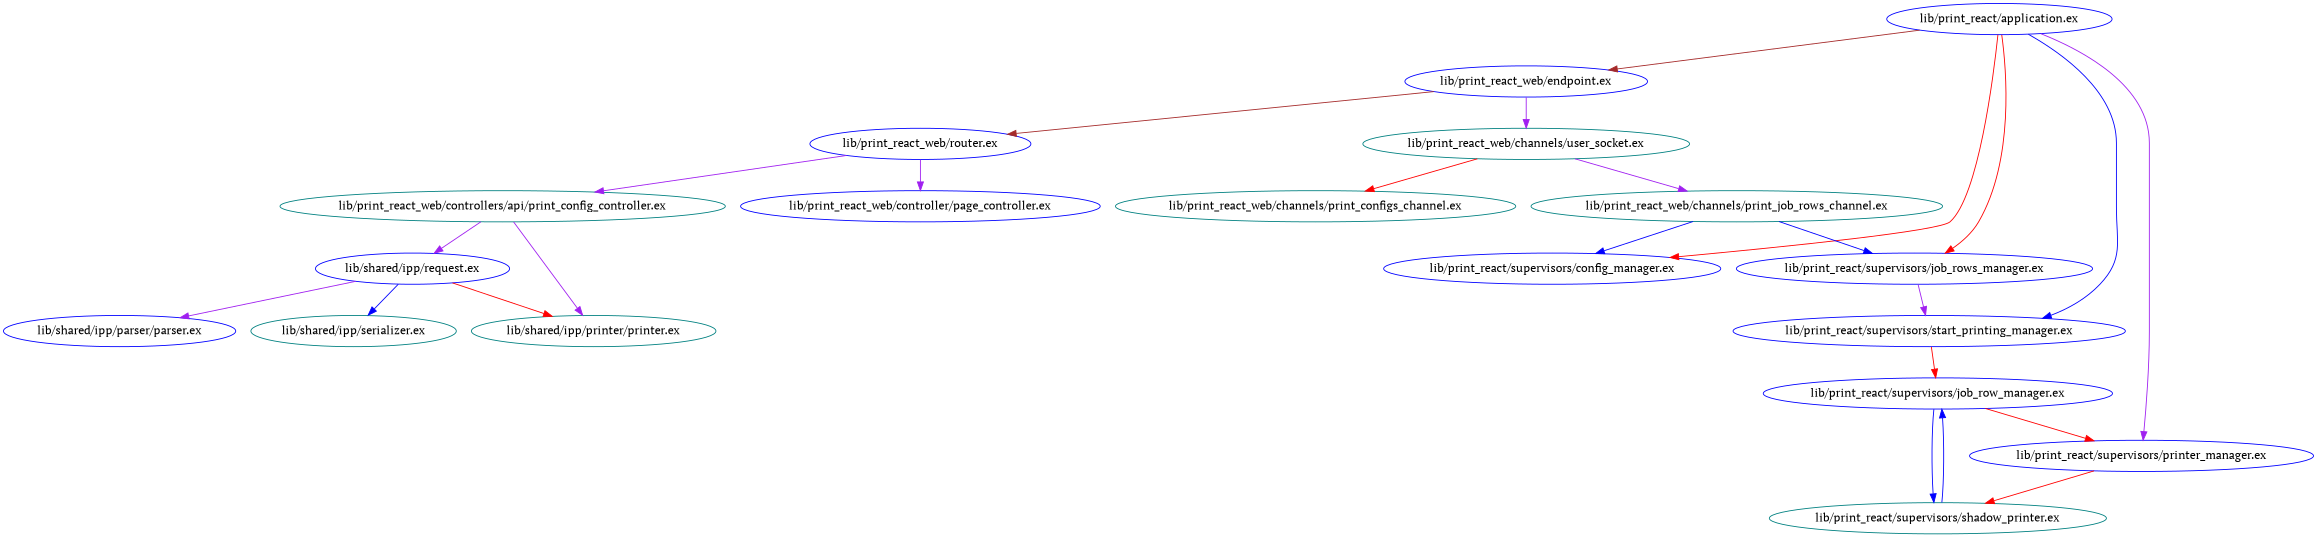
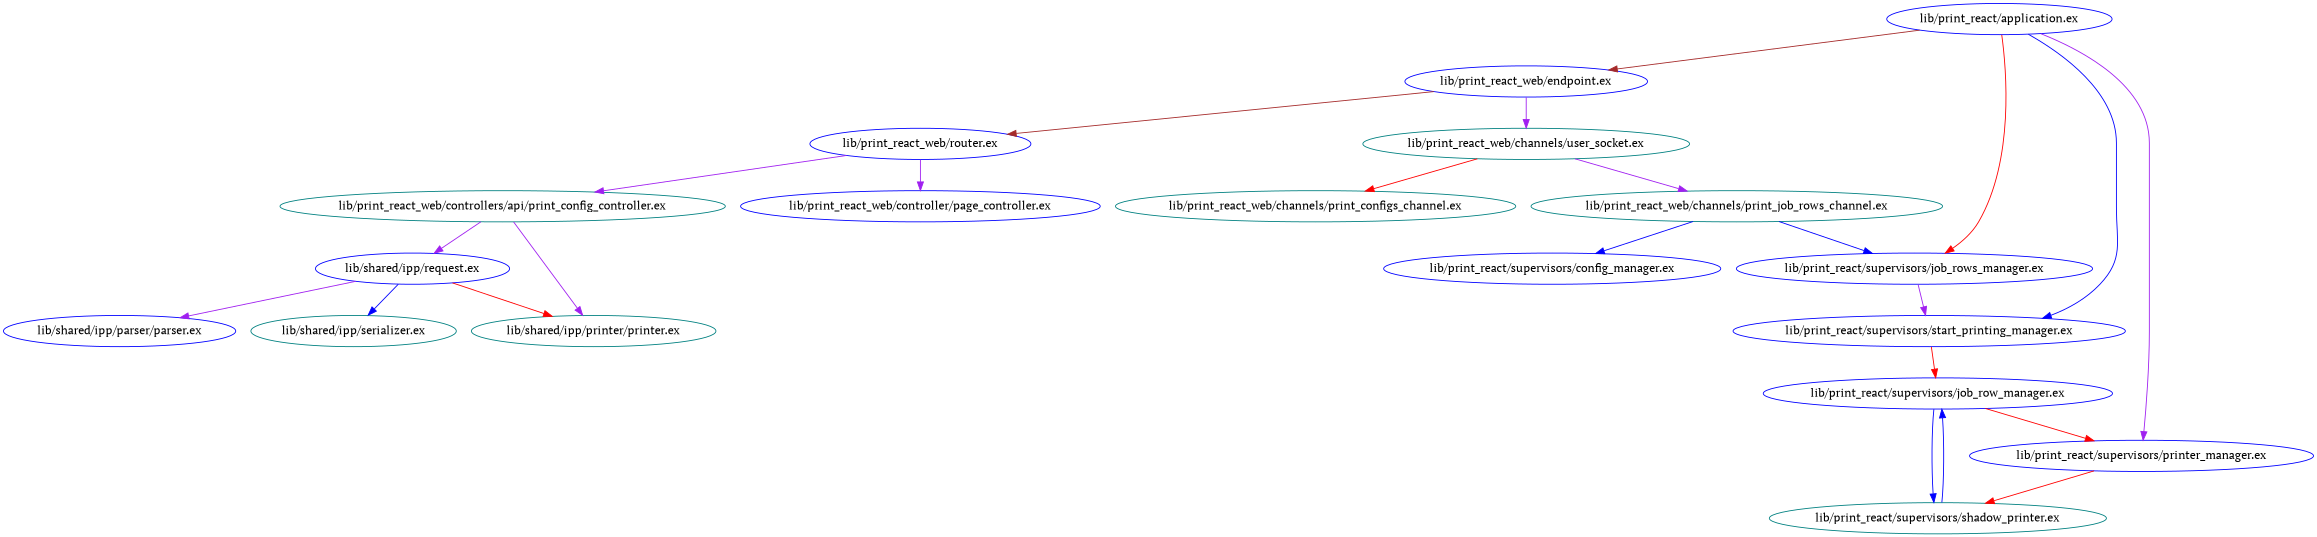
(1912, 231) -> none
